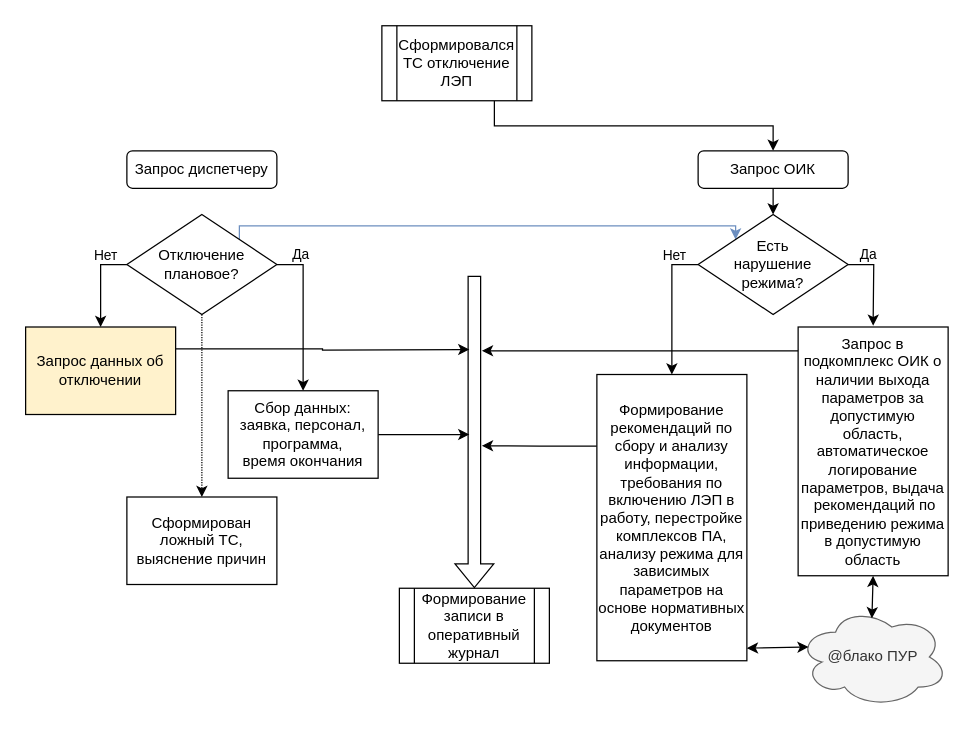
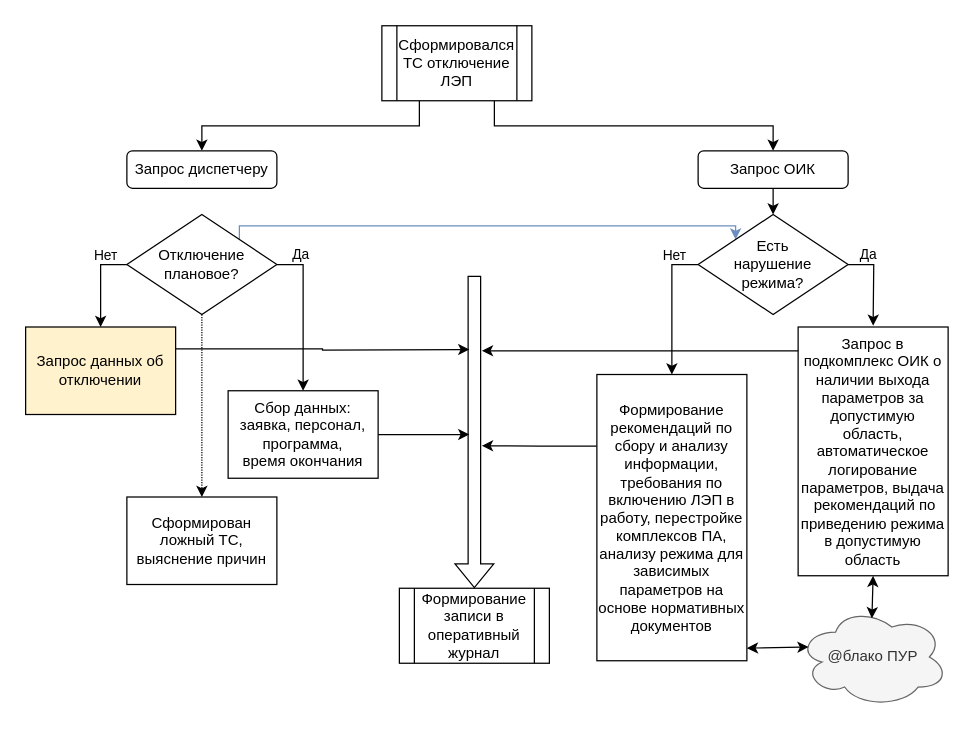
none -> (315, 126)
